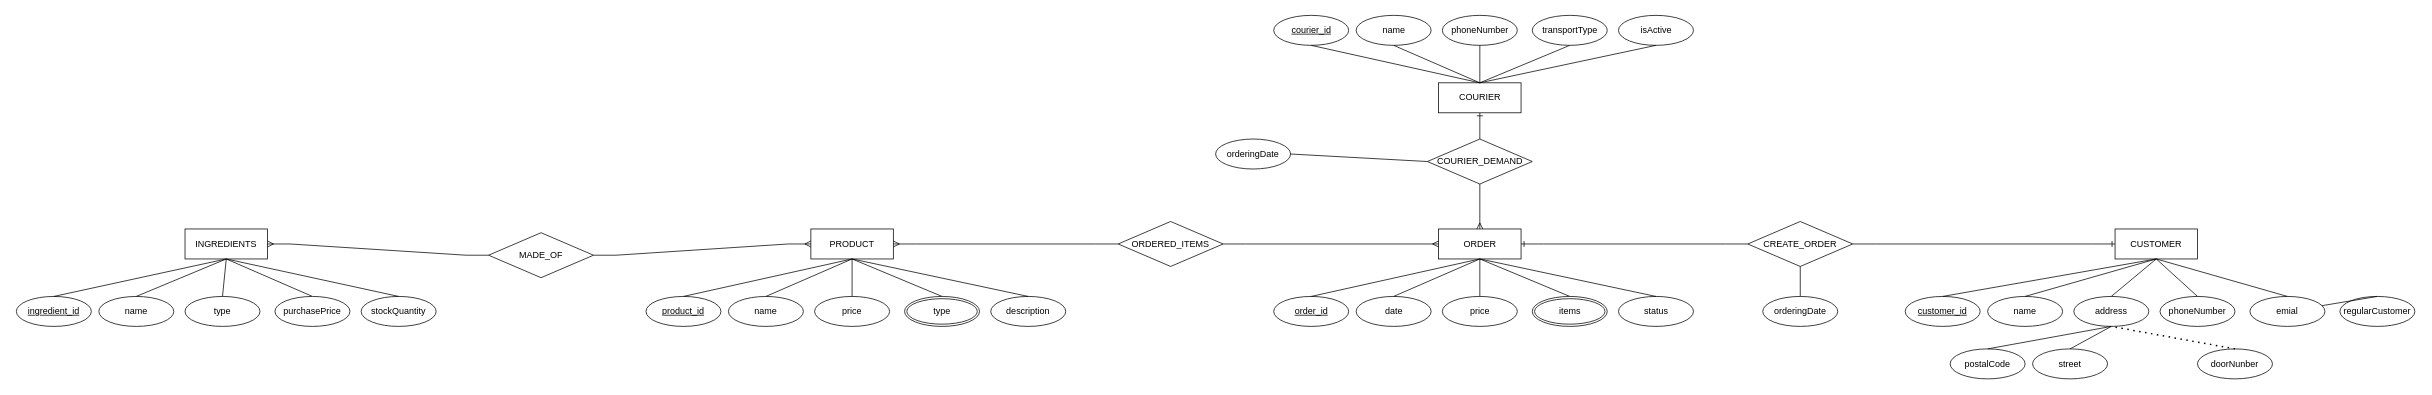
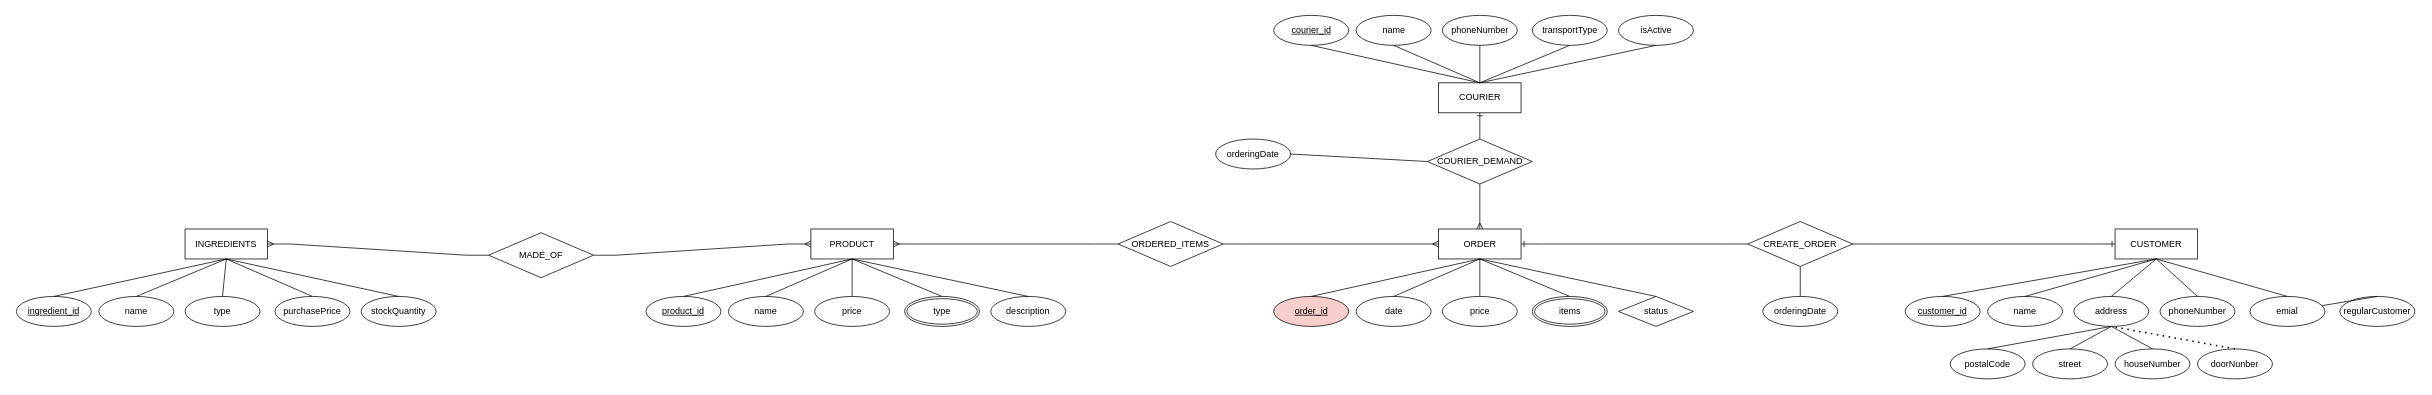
(1311, 312) -> (1311, 312)
(1656, 312) -> (1656, 312)
none -> (2133, 338)
none -> (2153, 364)
